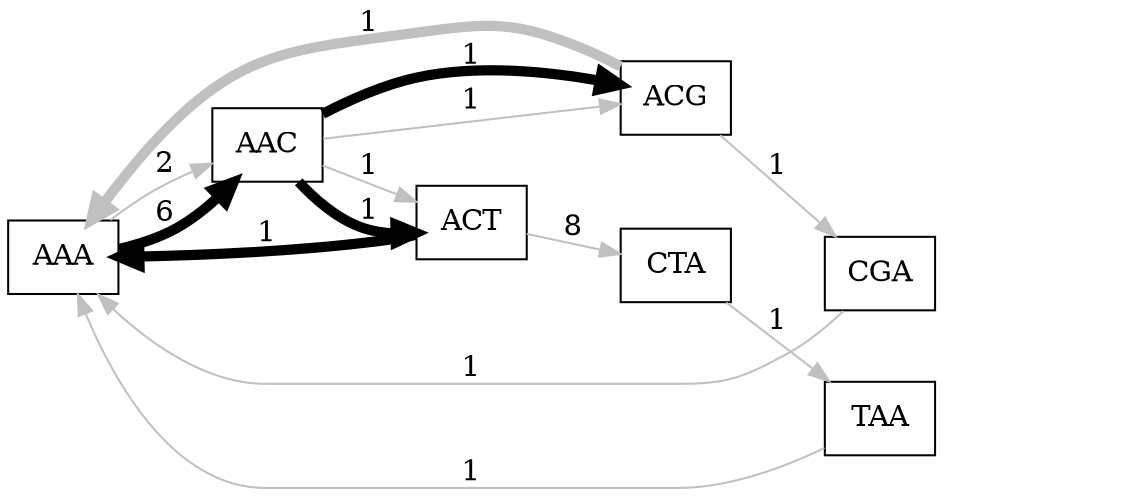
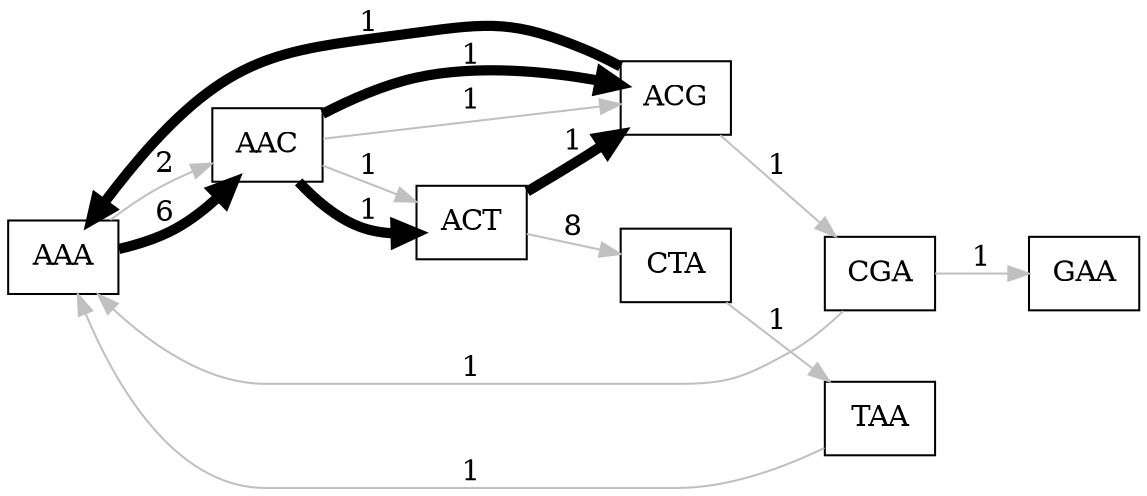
(337, 44) -> (337, 44)
(278, 251) -> (565, 169)
none -> (1084, 274)
